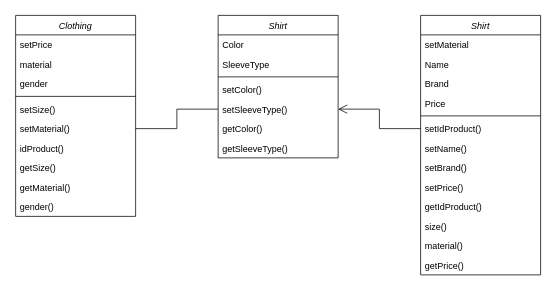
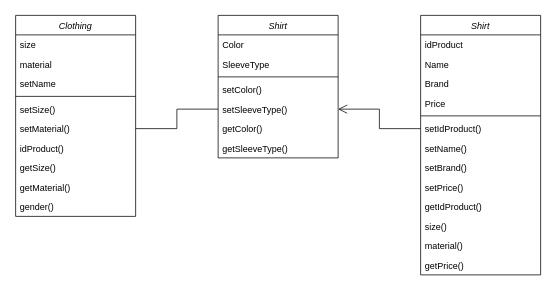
(38, 45) -> (28, 45)
(450, 45) -> (446, 45)
(35, 84) -> (37, 84)
